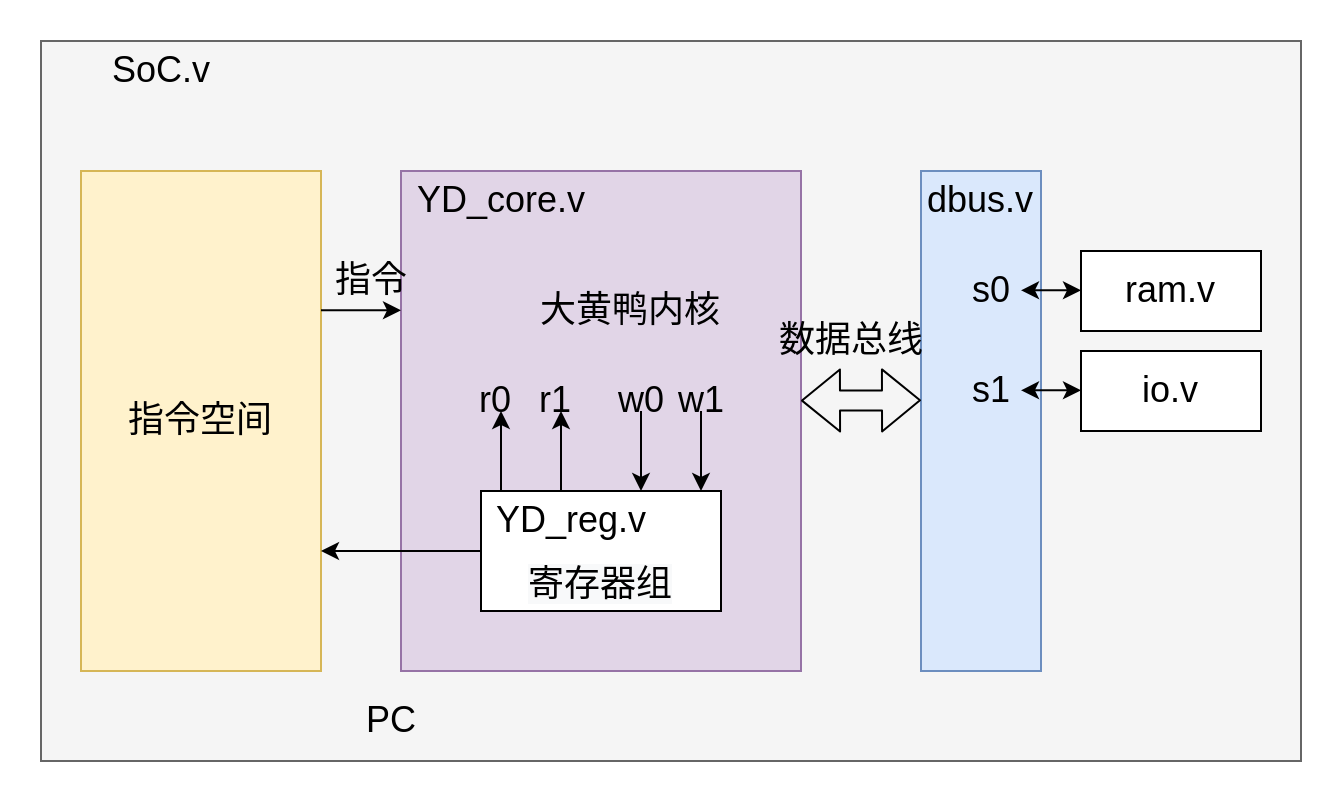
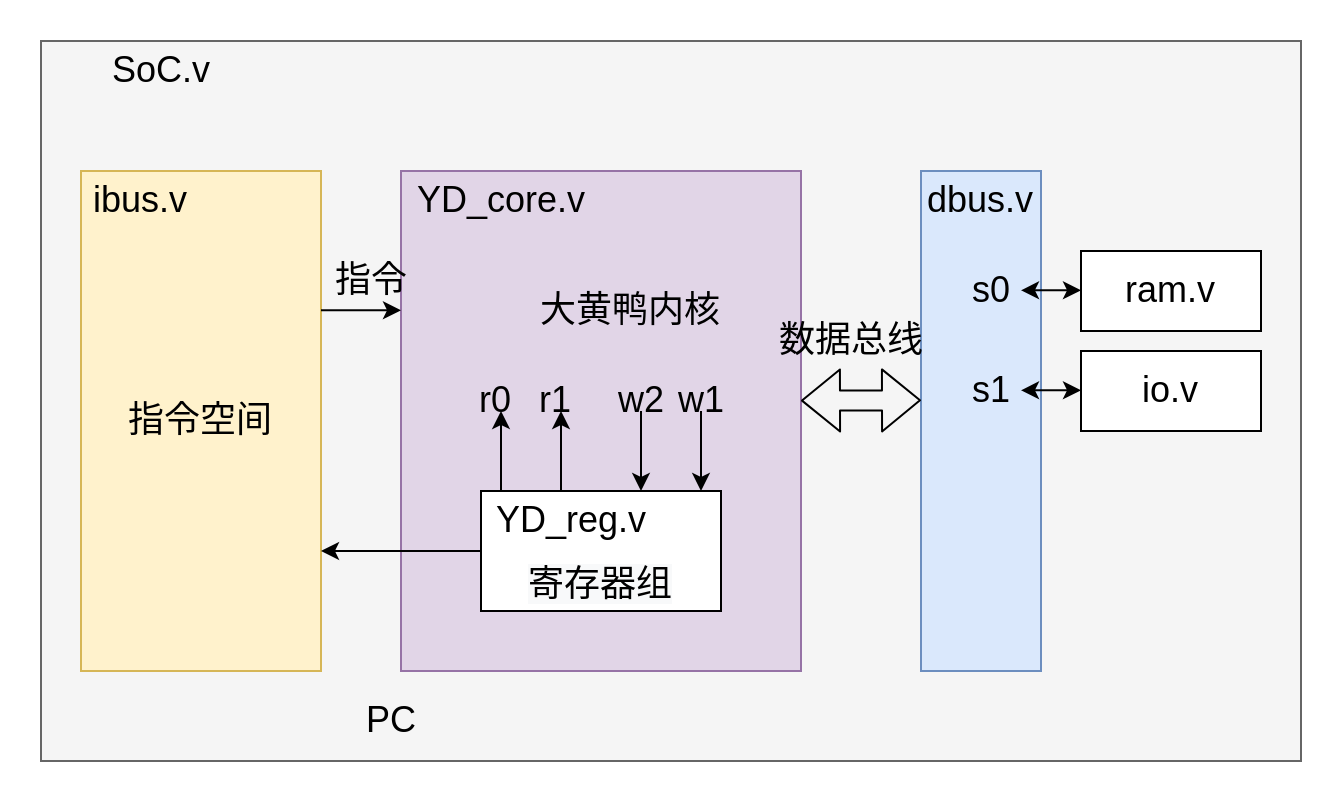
none -> (141, 201)
(642, 401) -> (642, 401)
